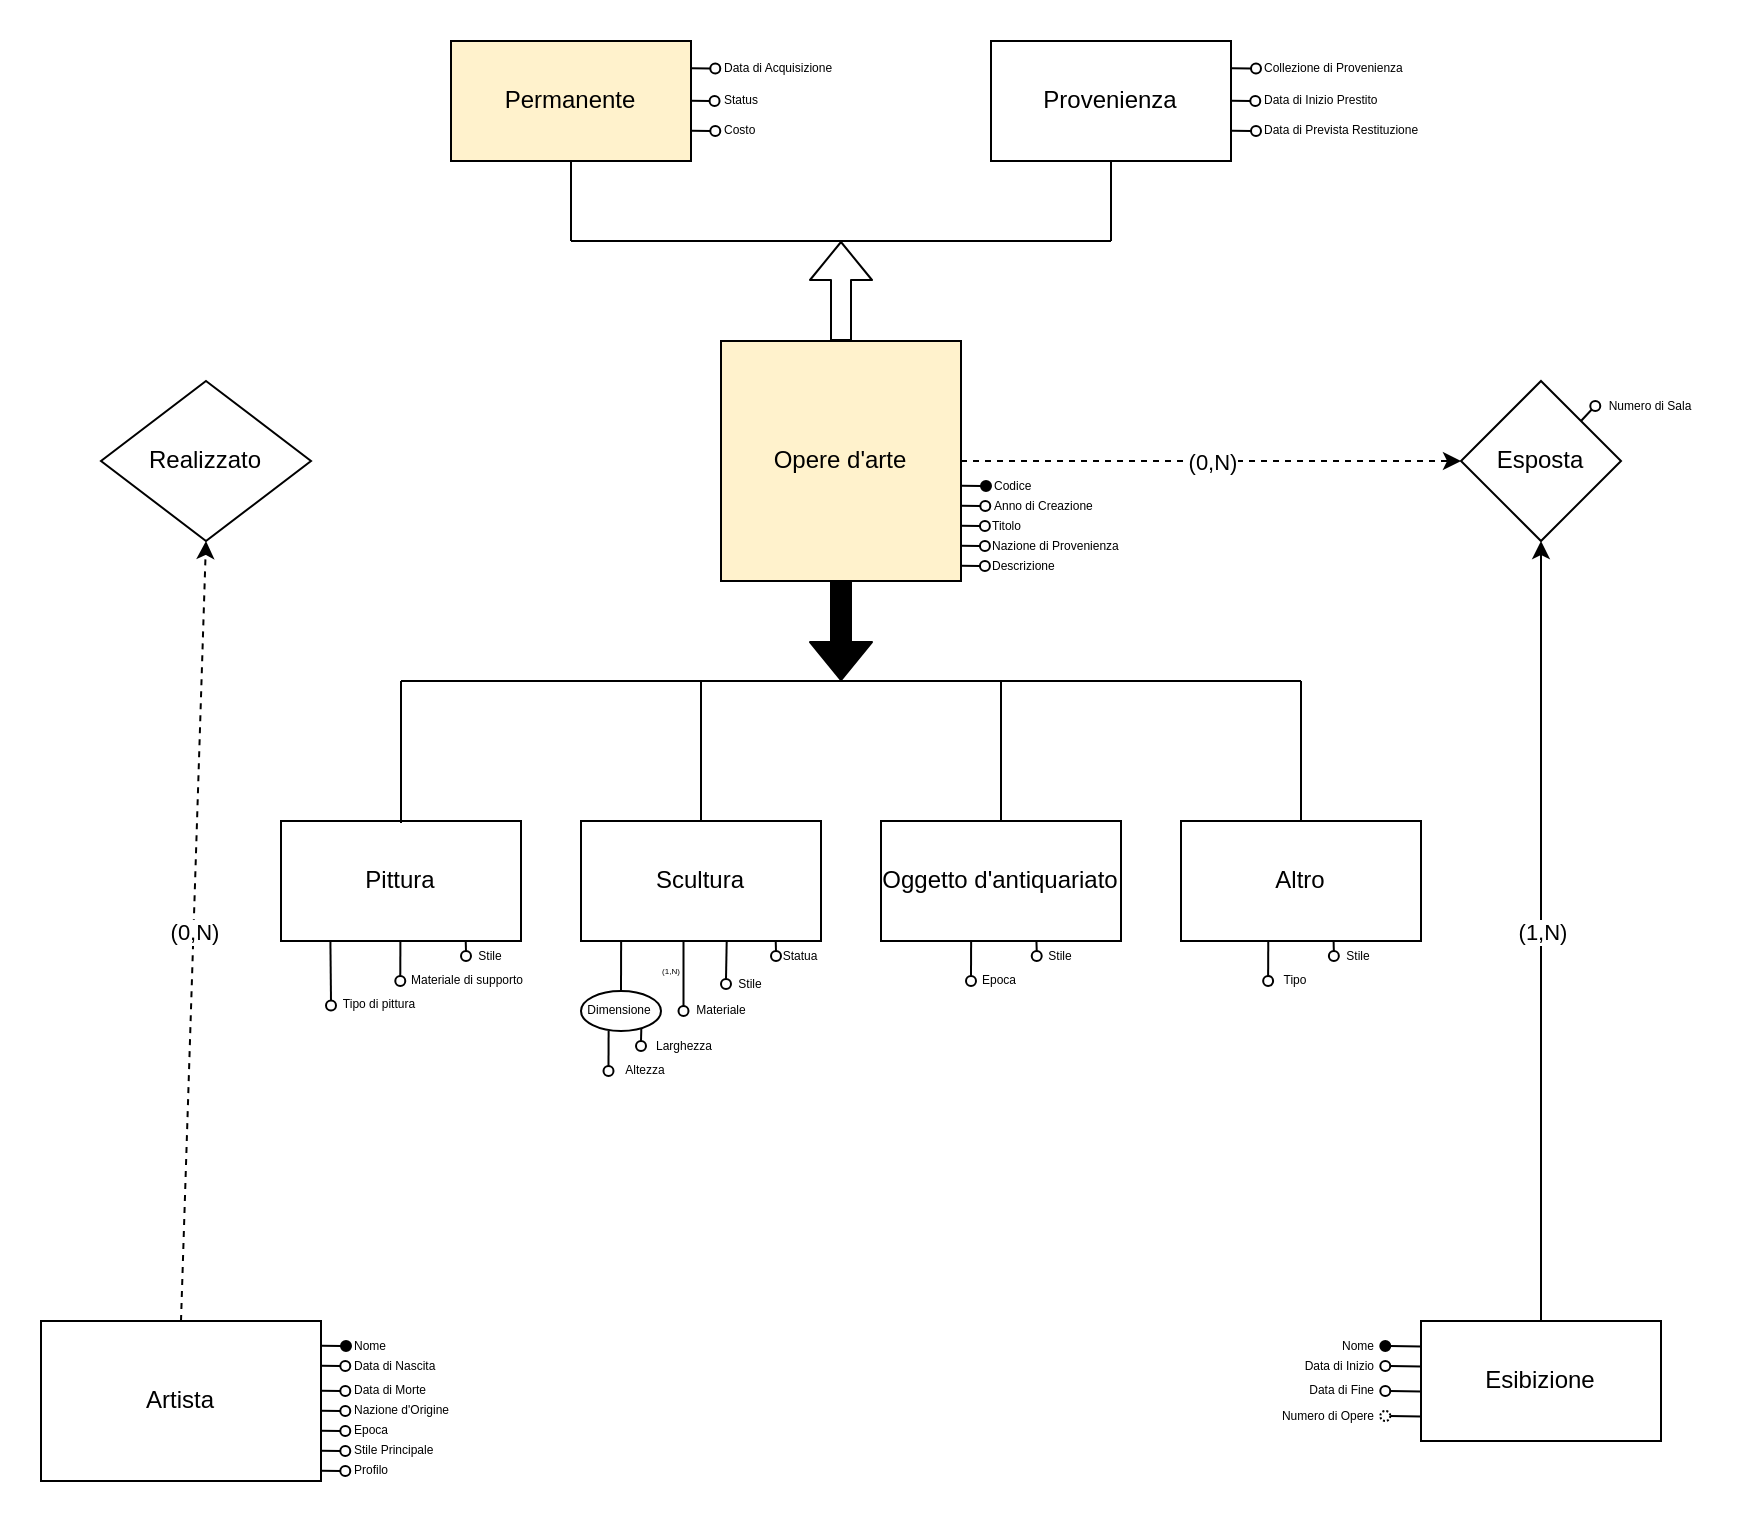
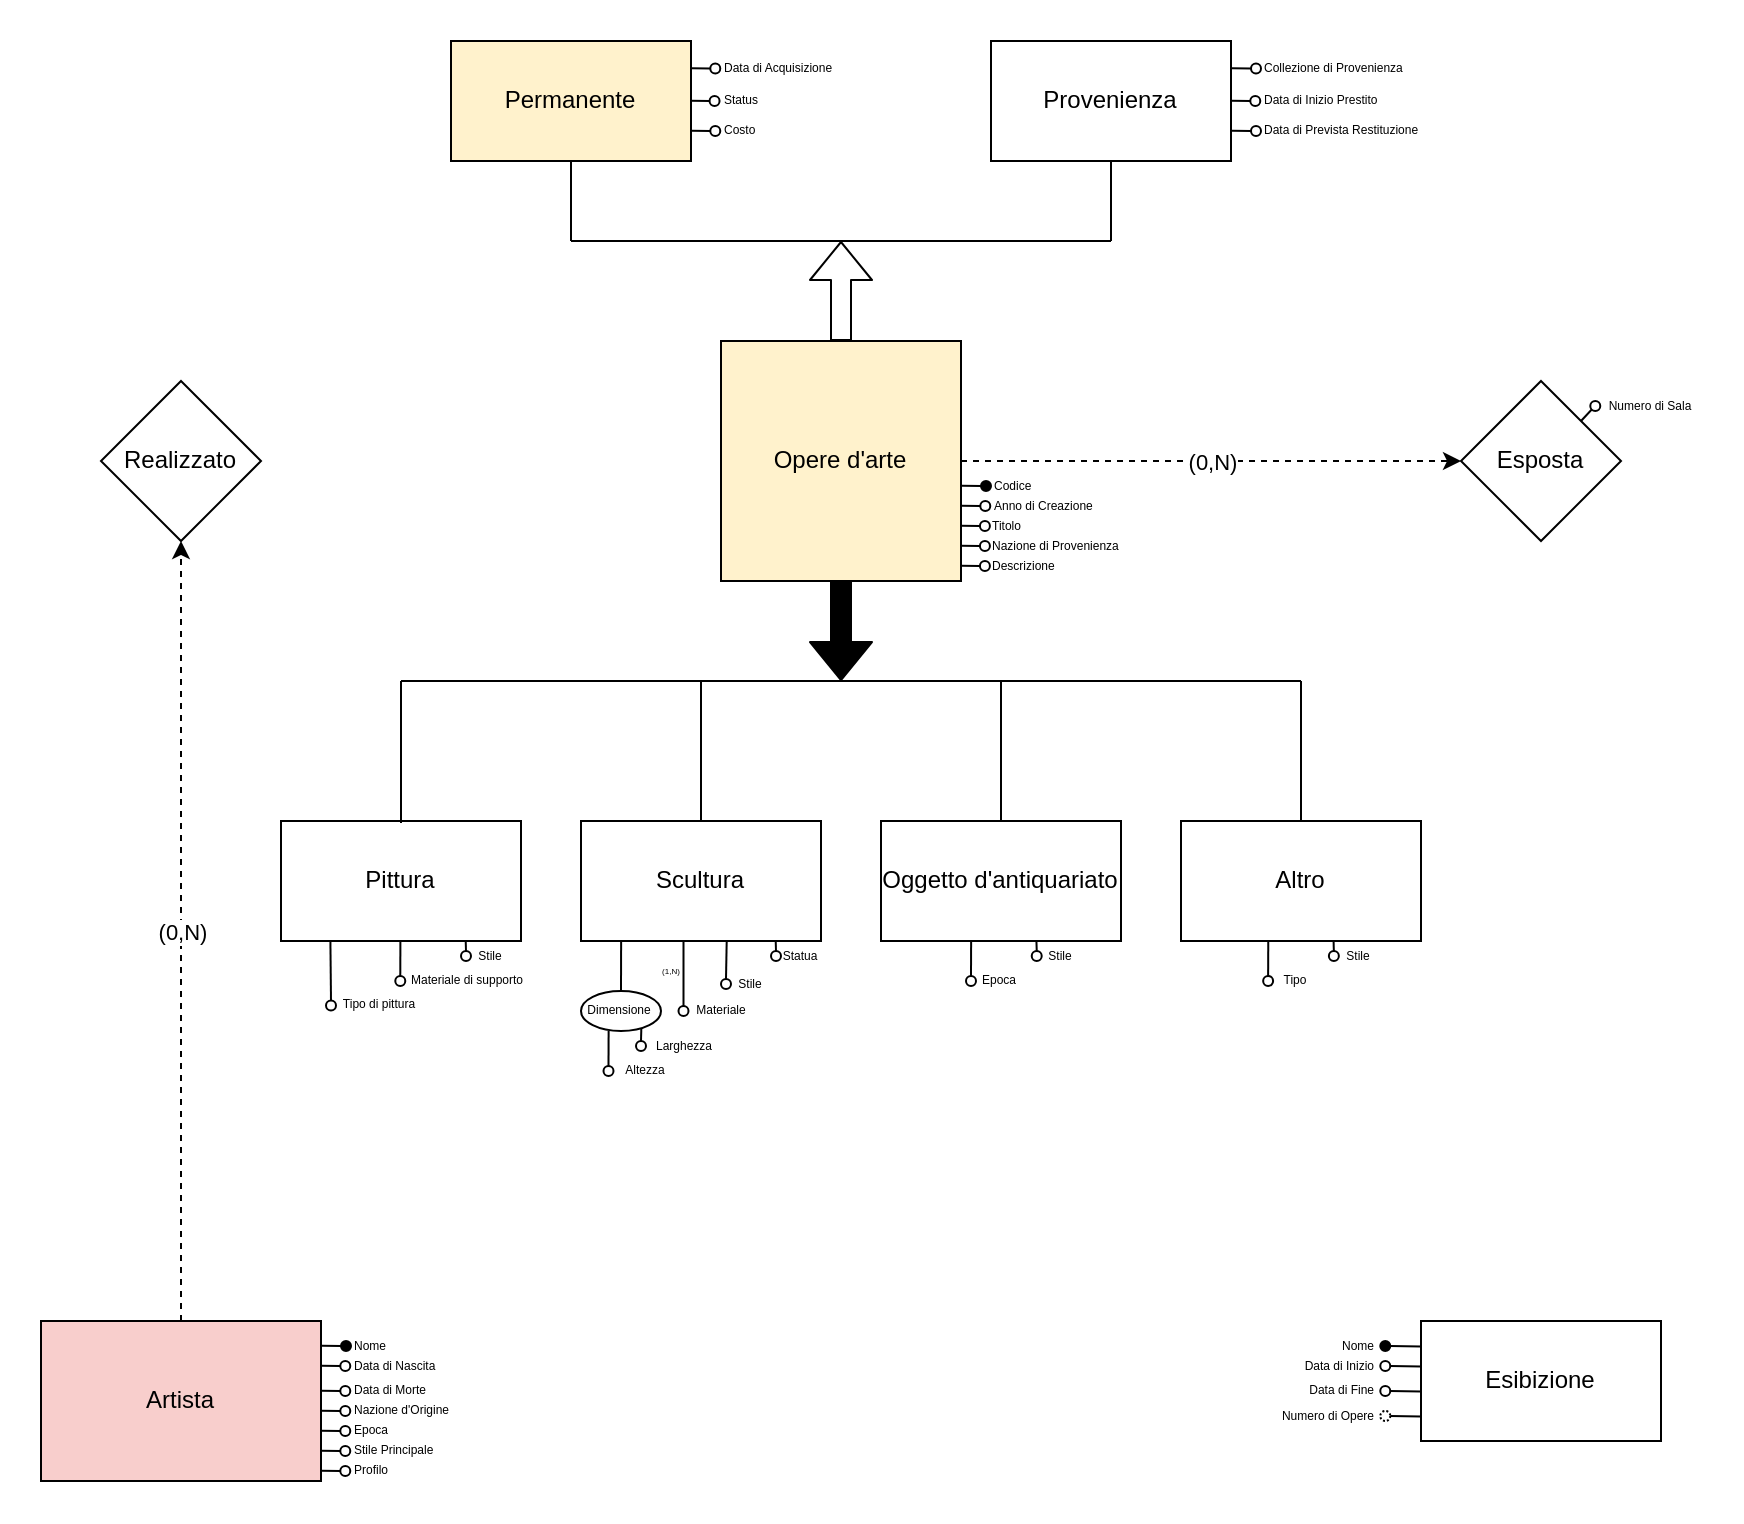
(206, 461) -> (181, 461)
(1541, 1129) -> none
(181, 1401) -> (181, 1401)
